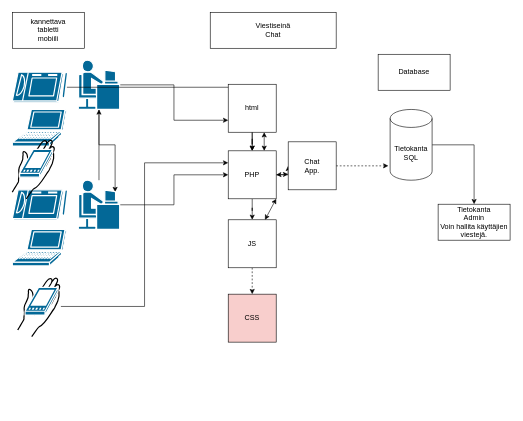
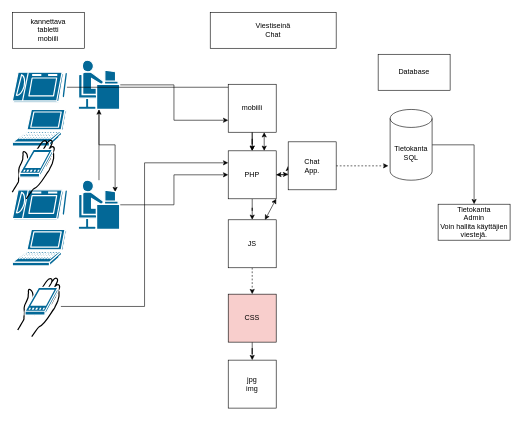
(252, 108) -> (252, 108)
none -> (252, 351)
none -> (252, 384)
